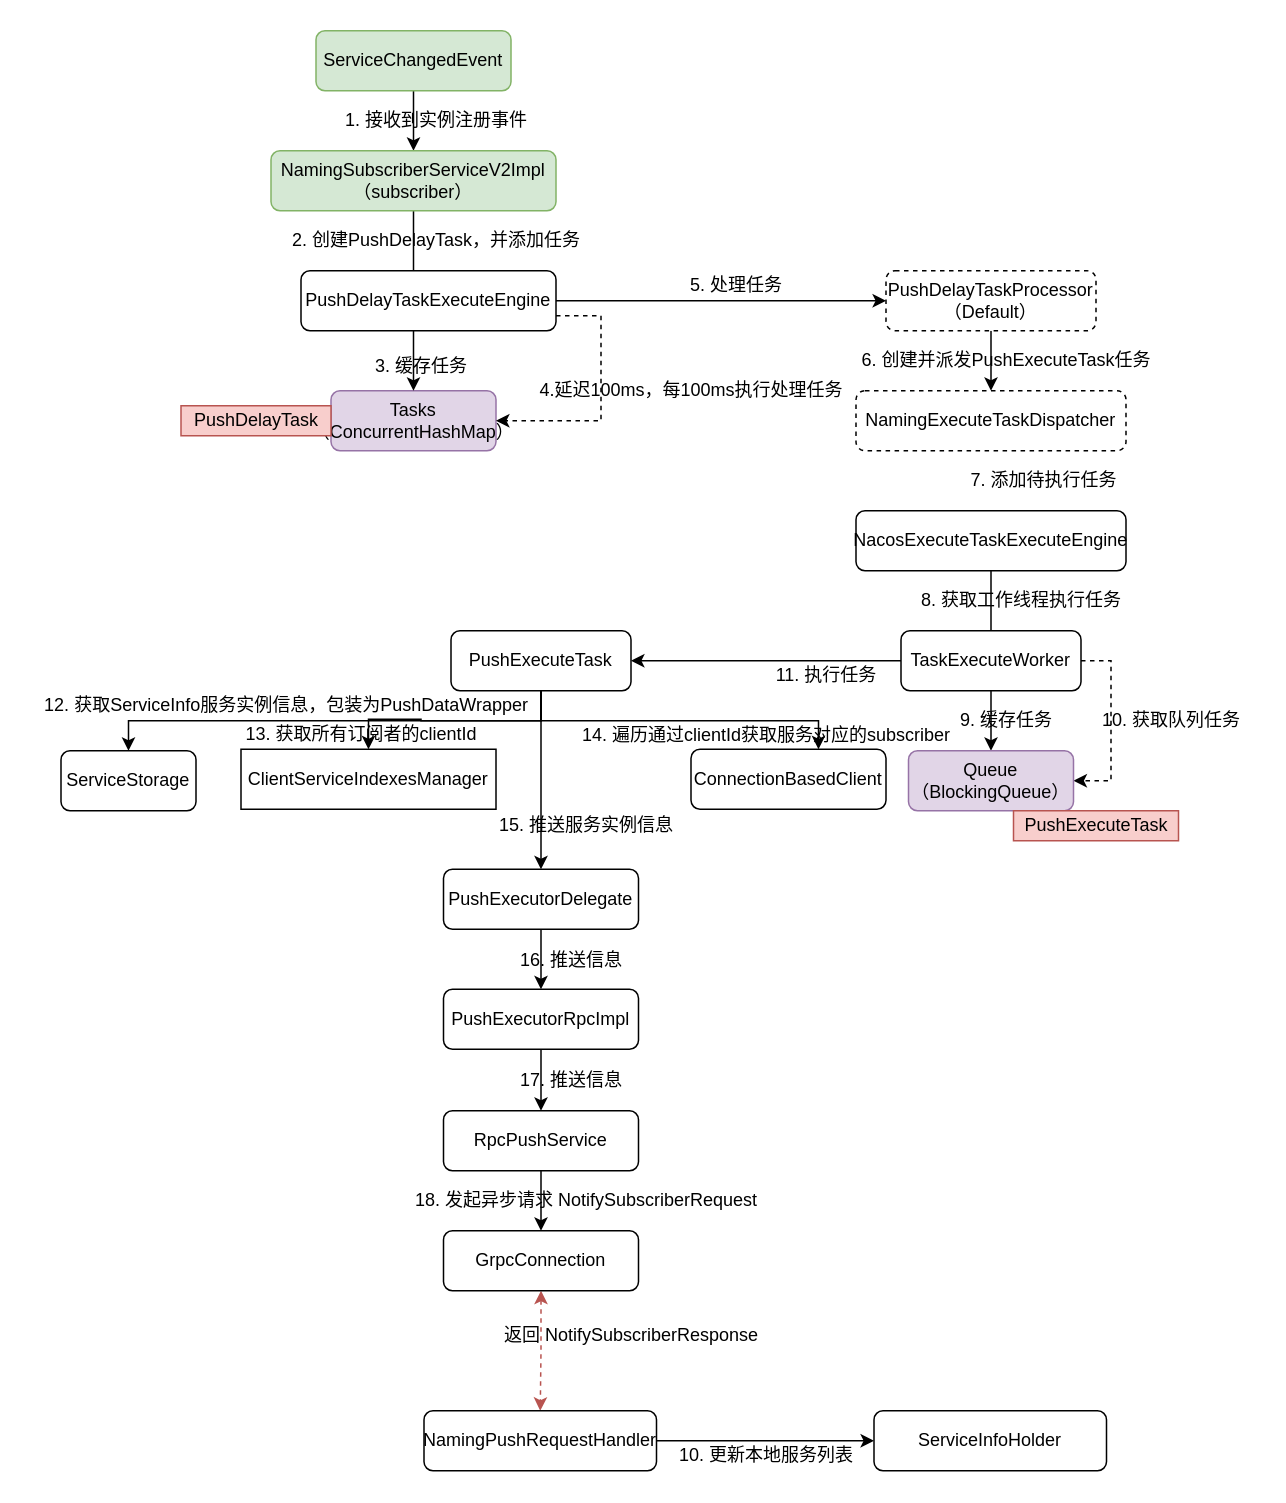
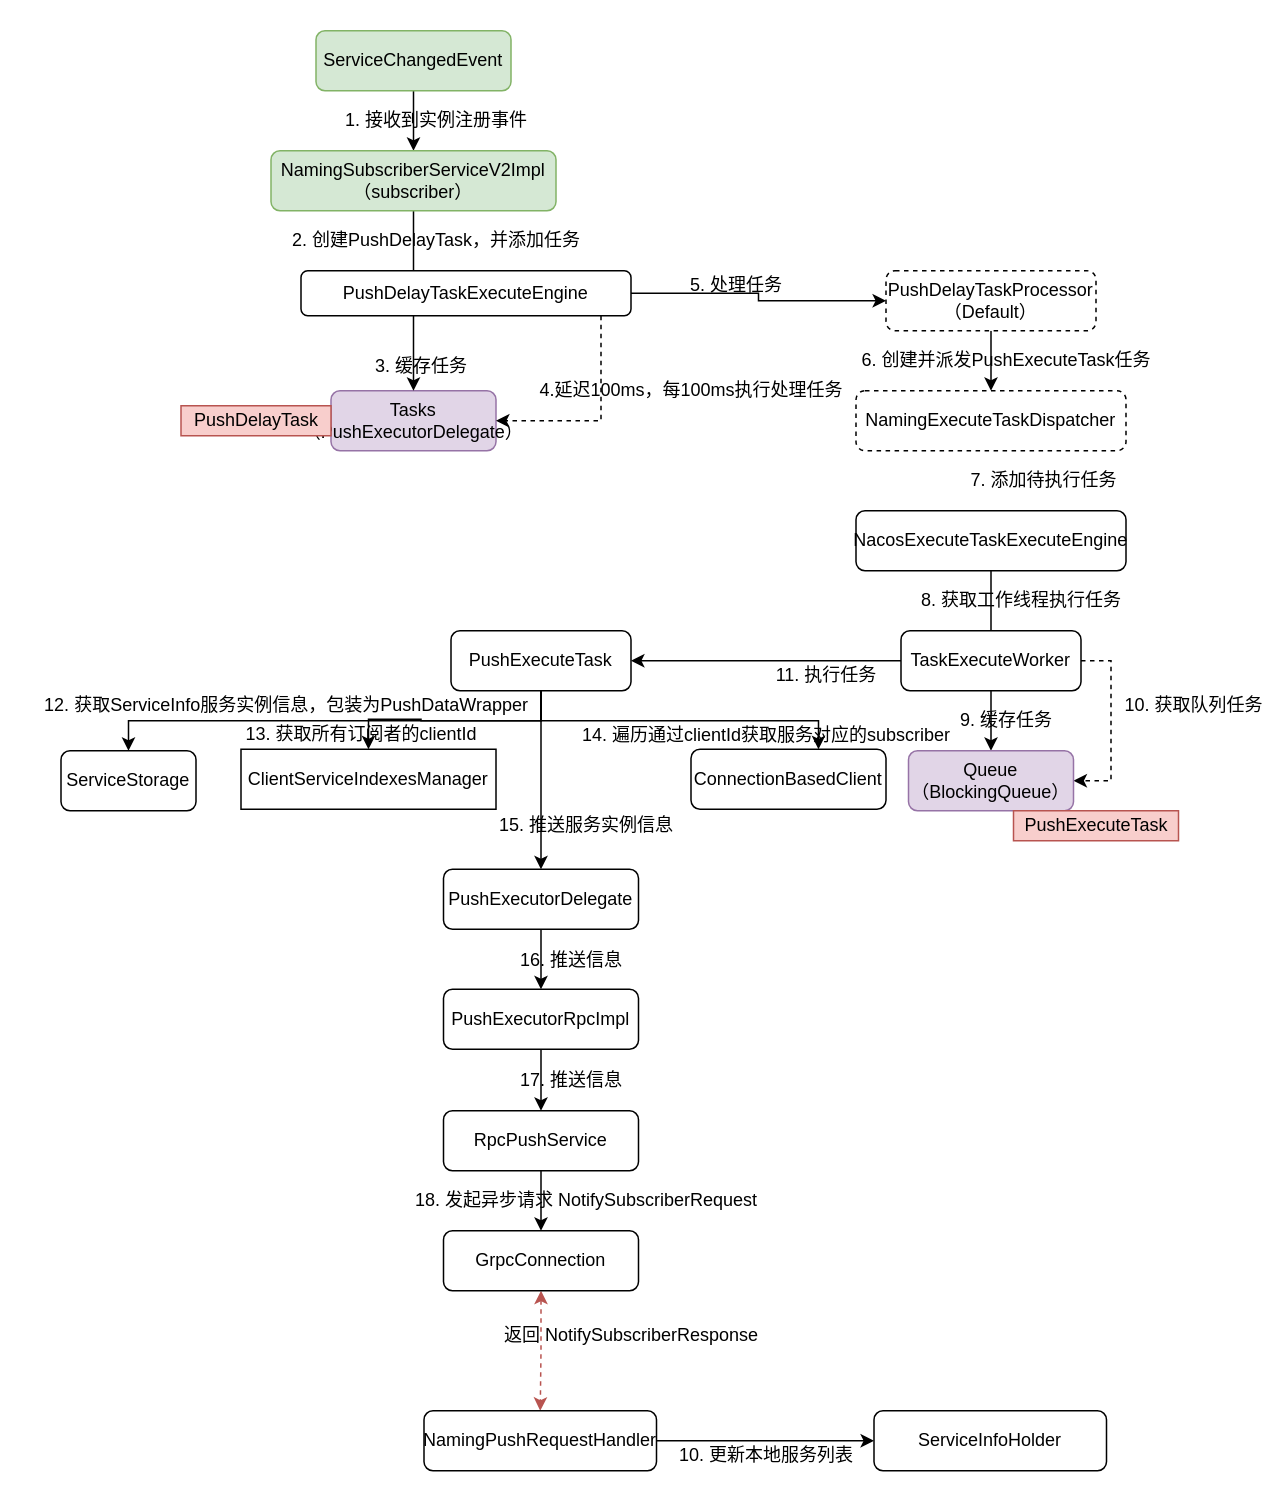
(428, 301) -> (466, 293)
(413, 421) -> (413, 421)
(1171, 721) -> (1193, 706)
